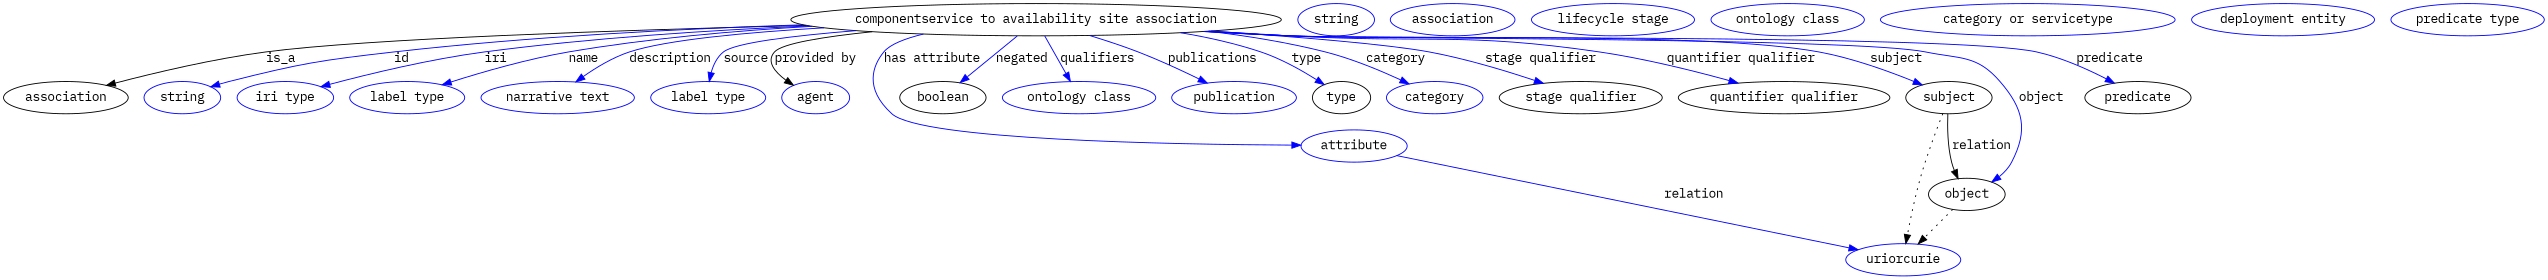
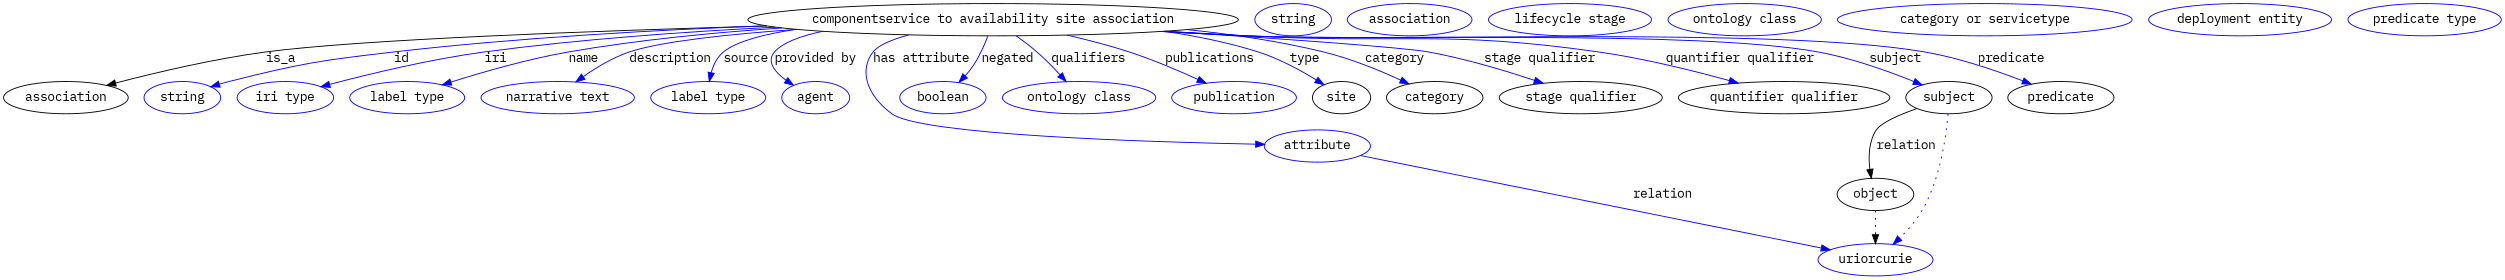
(805, 41) -> (782, 46)
(1888, 48) -> none
(943, 98) -> (943, 98)
(1342, 98) -> (1342, 98)
(1435, 98) -> (1435, 98)
(1922, 173) -> (1935, 181)
